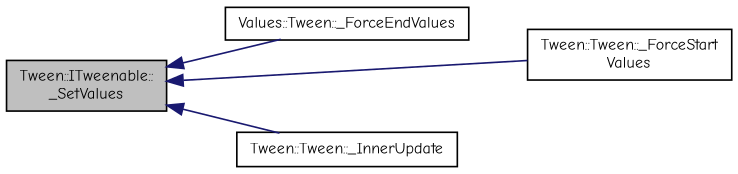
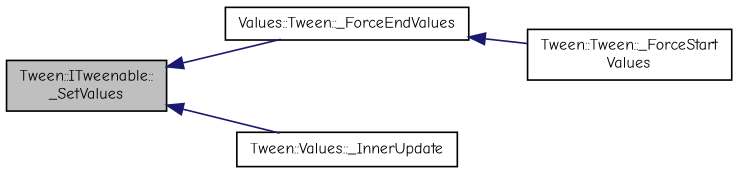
(355, 70) -> (506, 41)
(347, 149) -> (347, 149)
